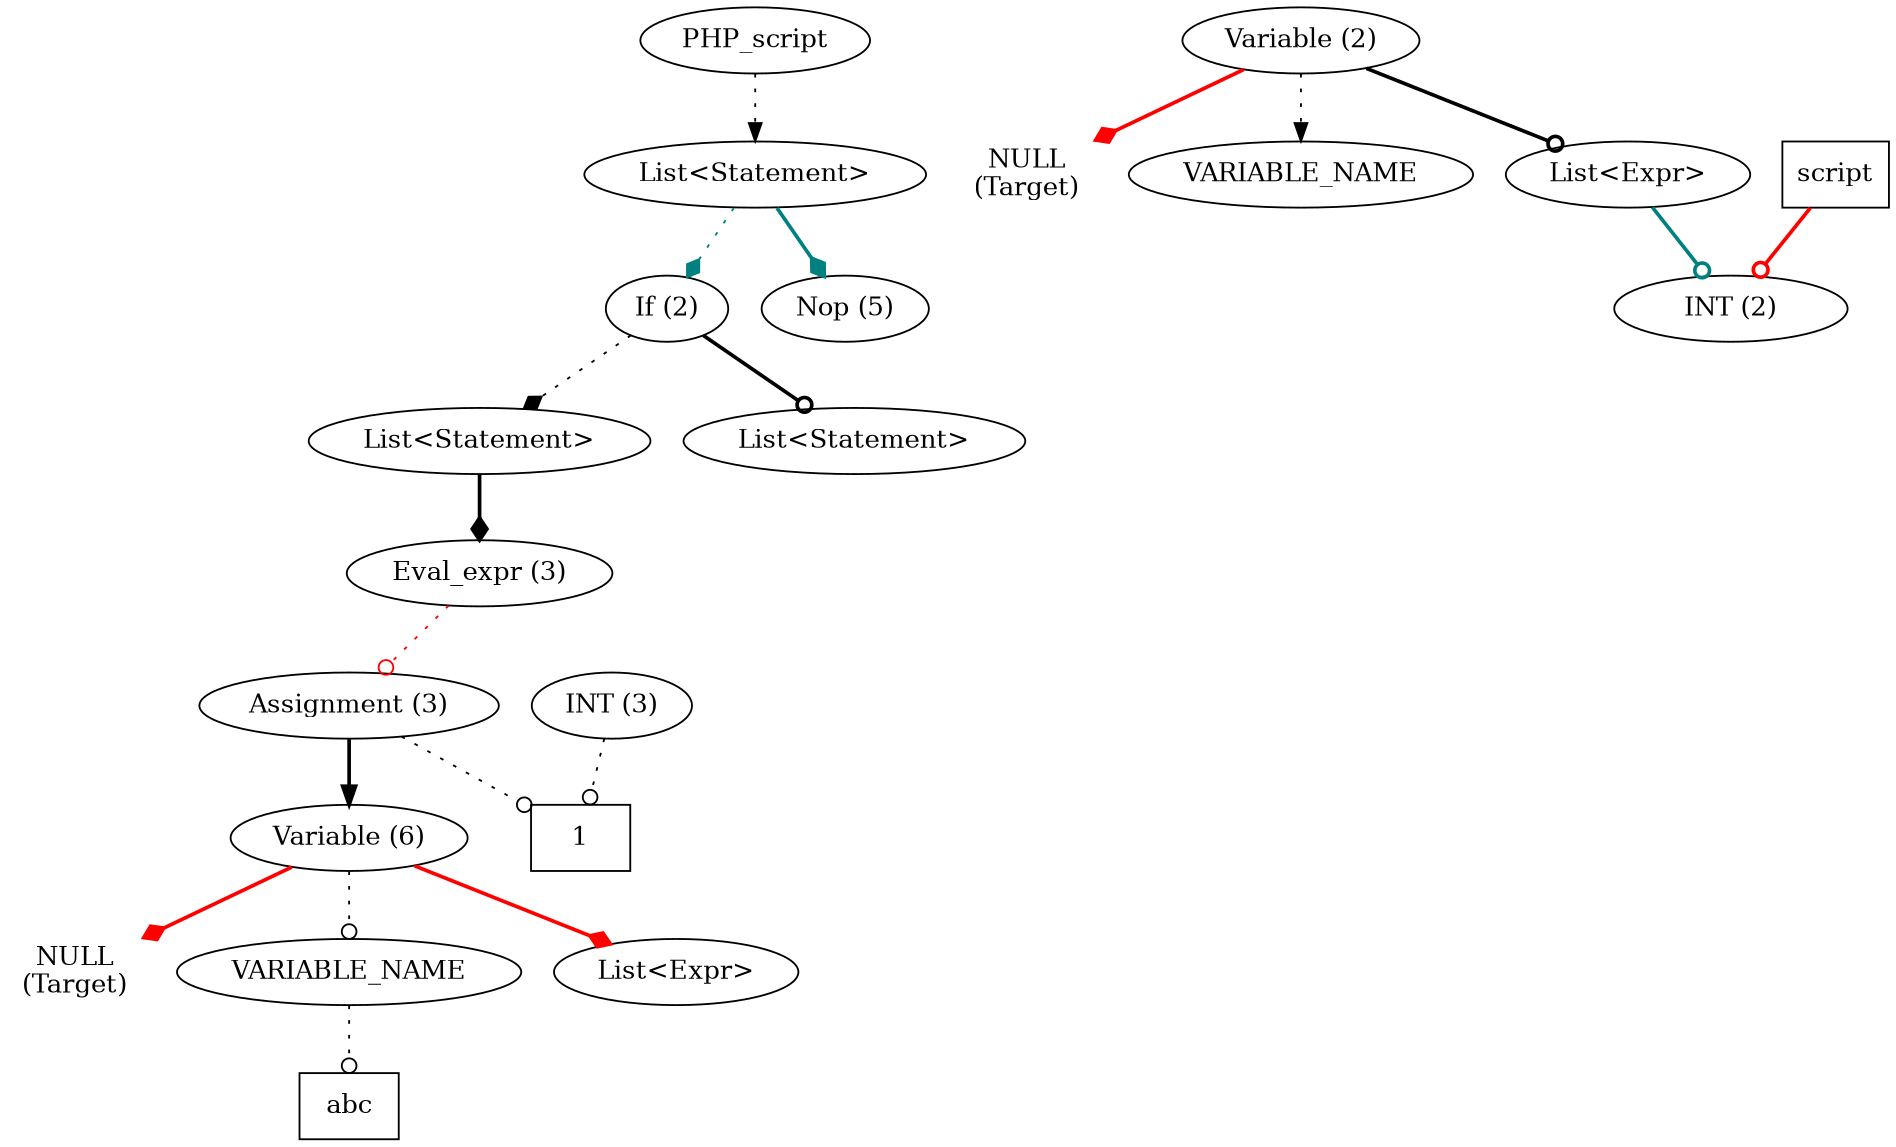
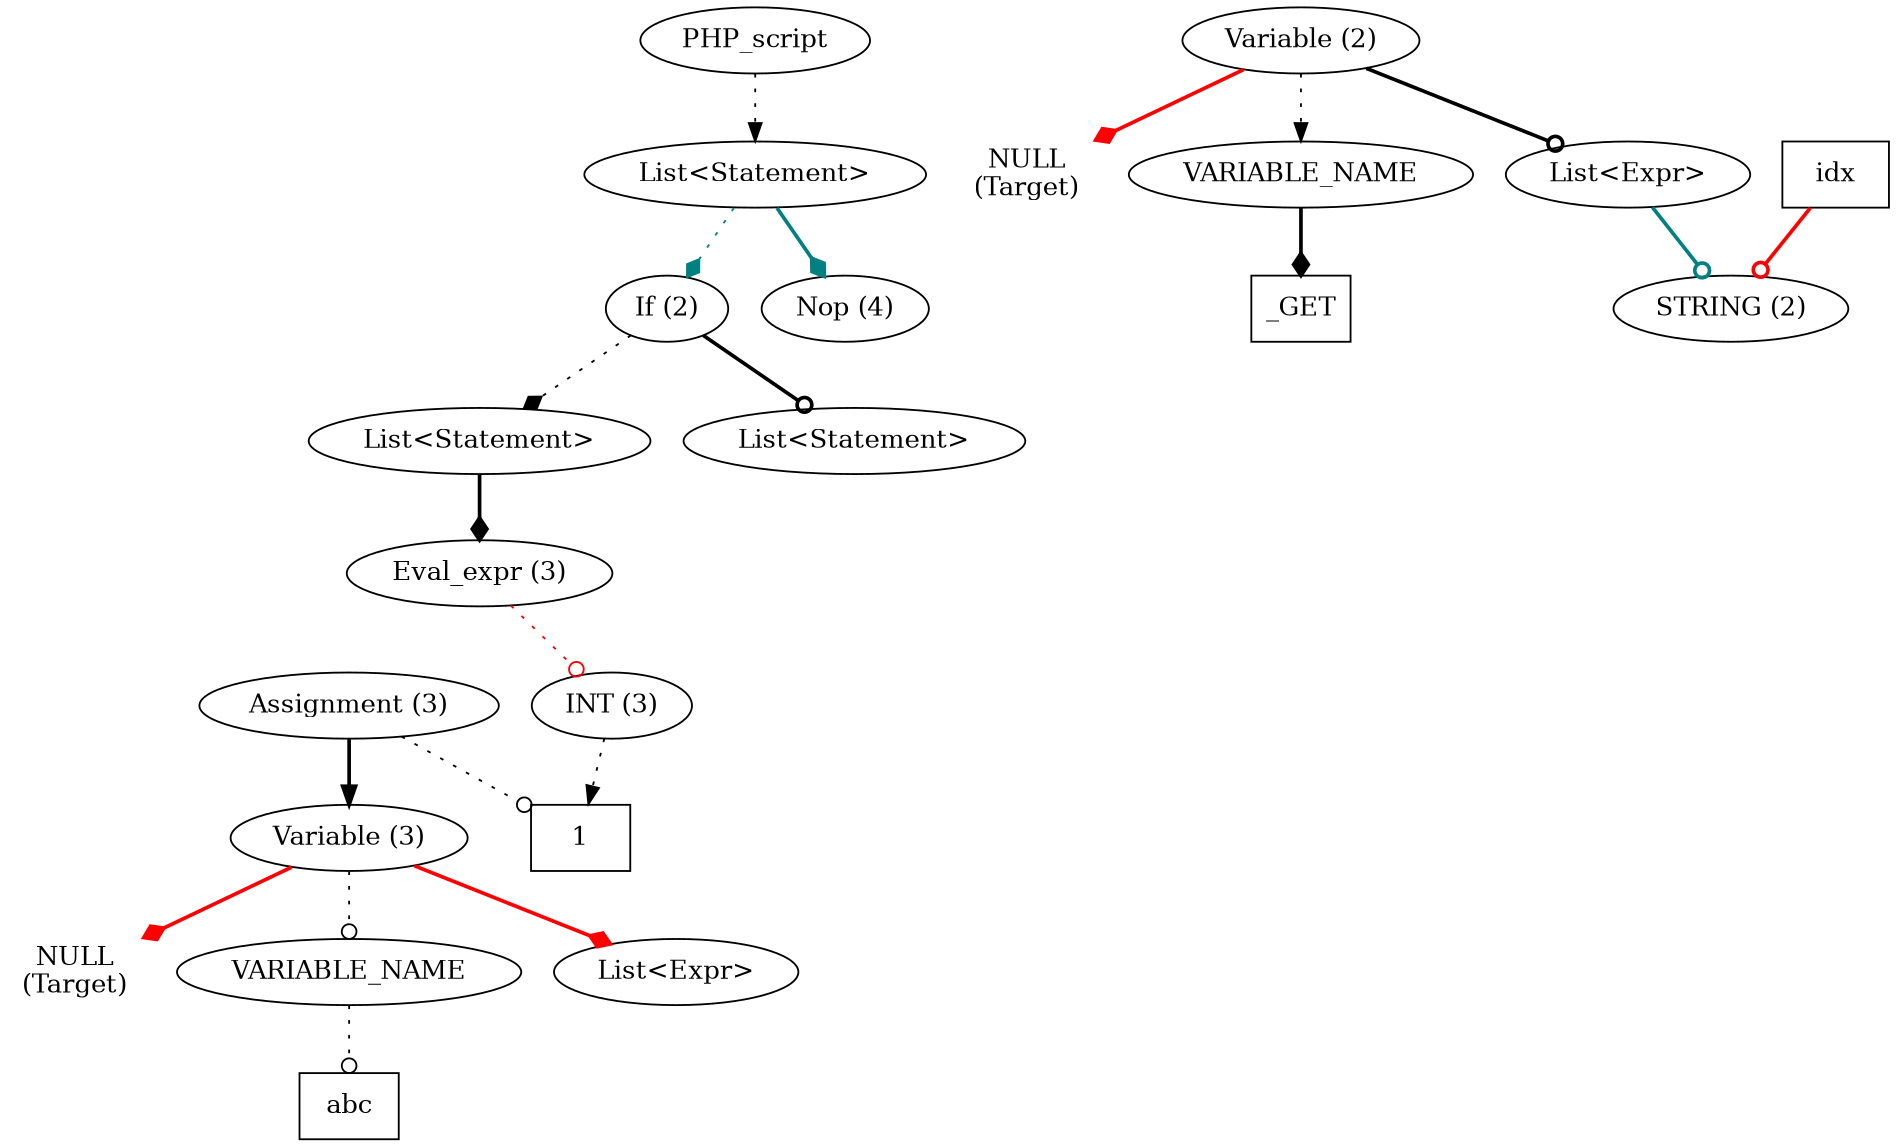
(1836, 175) -> (1836, 175)
(845, 309) -> (845, 309)
none -> (1301, 309)
(1731, 309) -> (1731, 309)
(420, 634) -> (541, 635)
(599, 762) -> (599, 762)
(349, 838) -> (349, 838)
